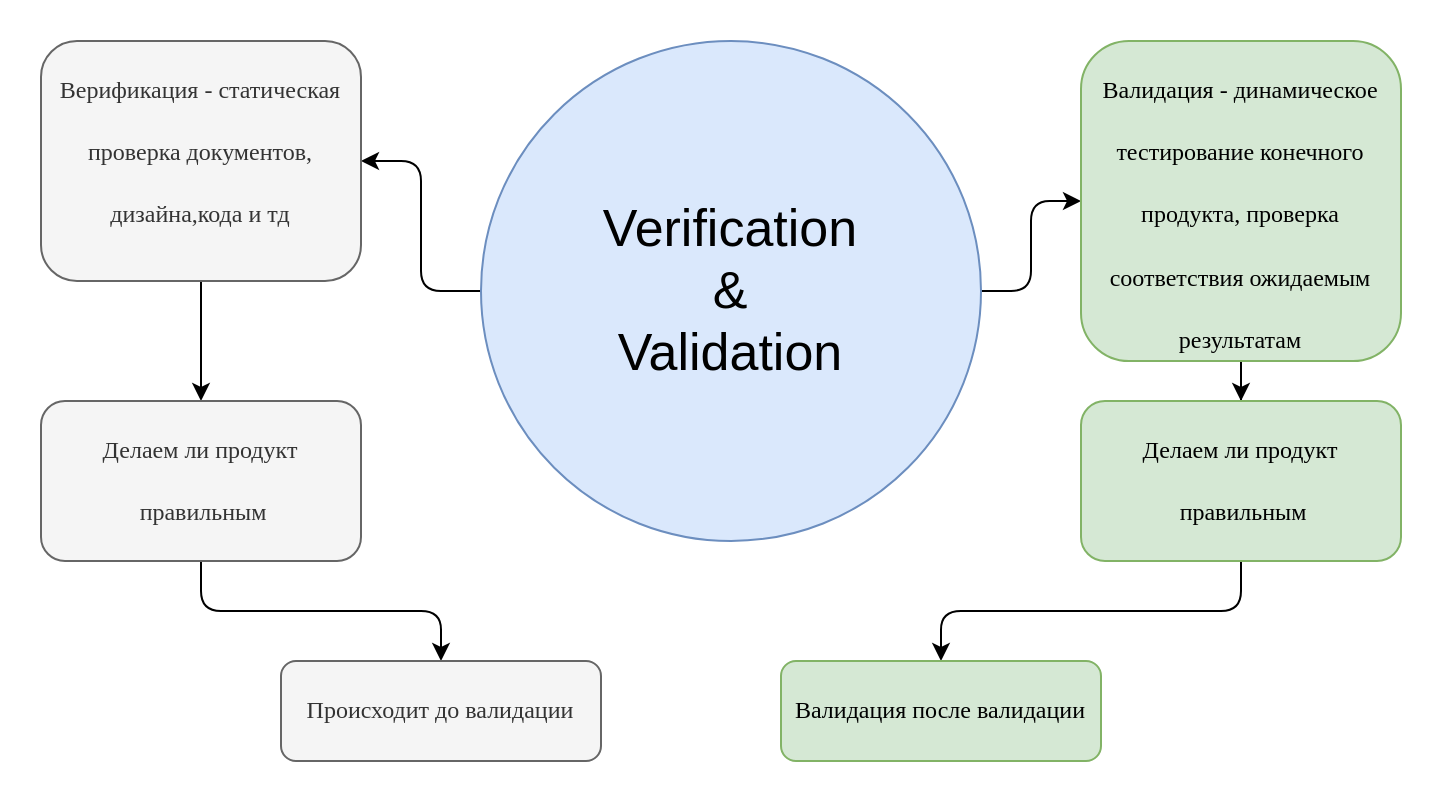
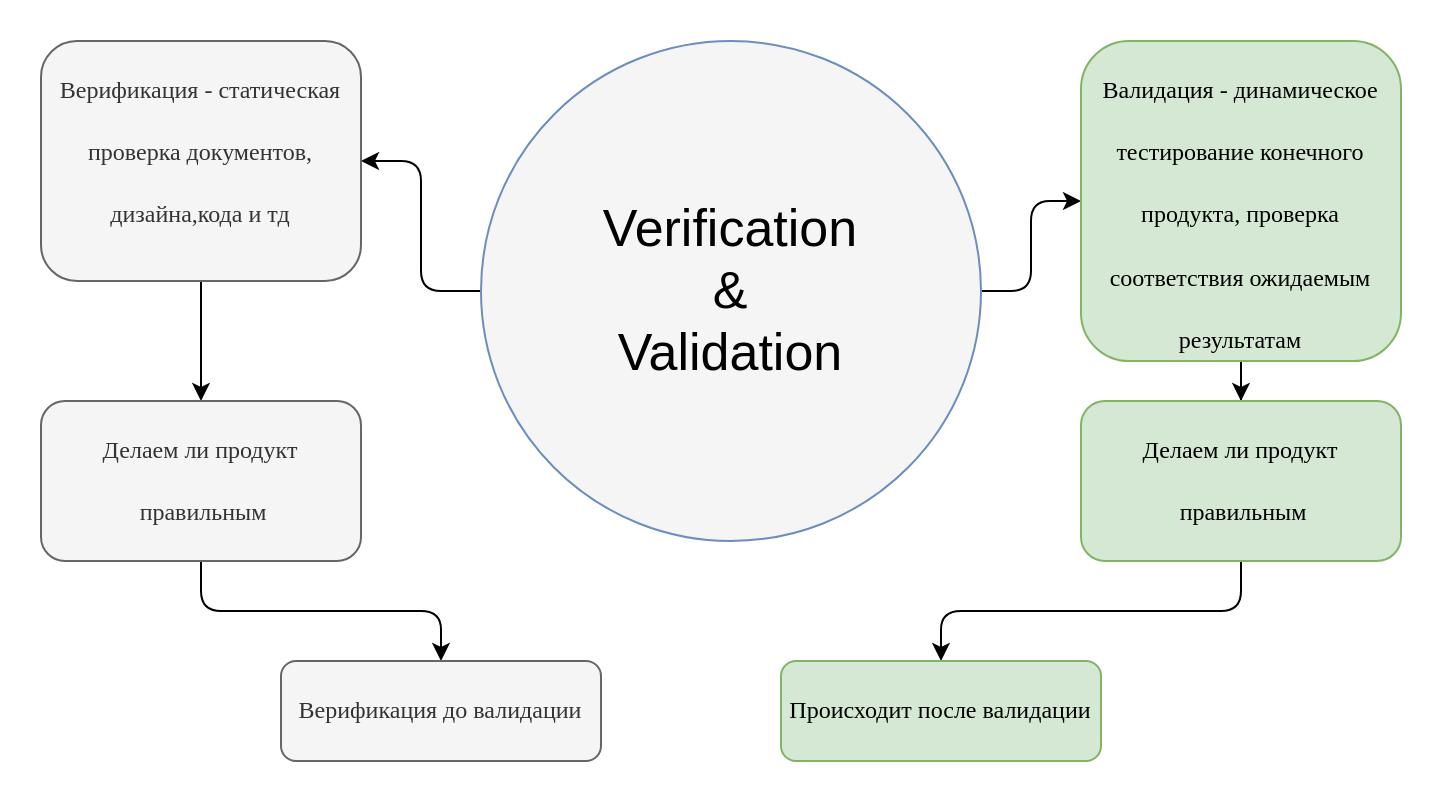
(731, 291) -> (731, 291)
(441, 733) -> (441, 765)
(941, 765) -> (941, 765)
